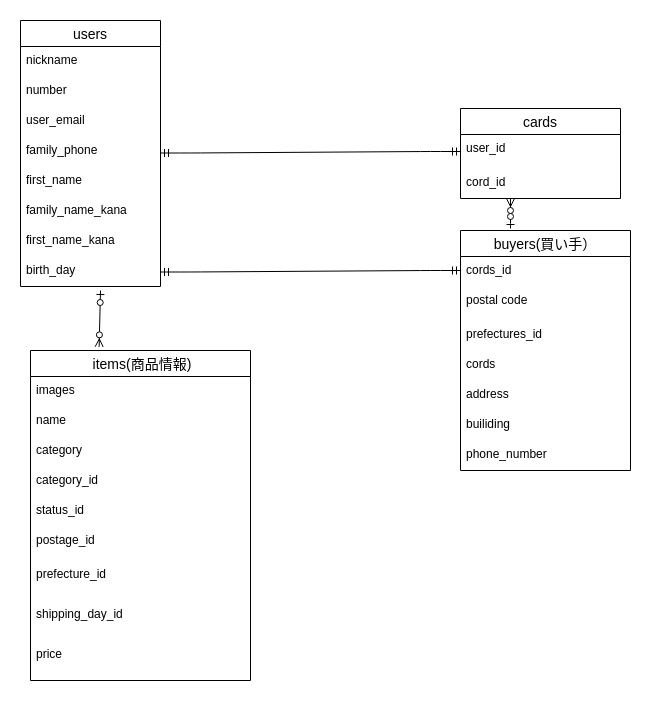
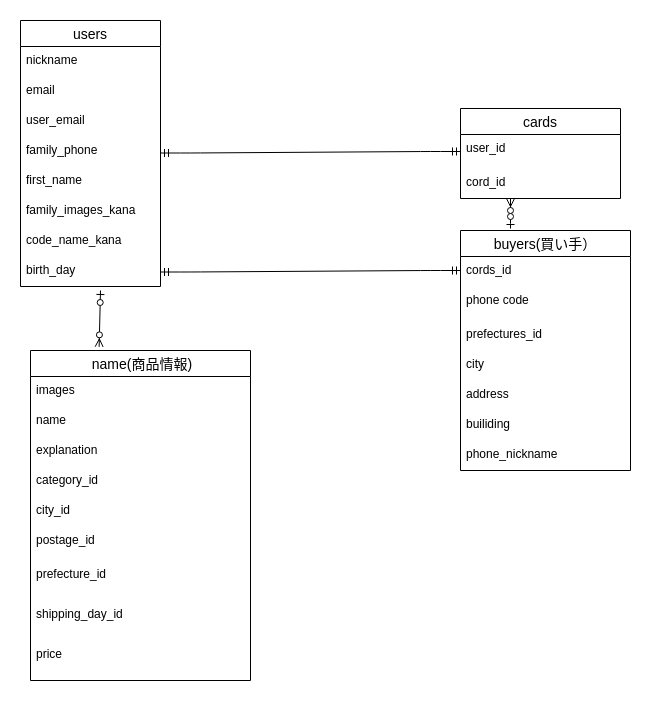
(46, 90) -> (40, 90)
(77, 210) -> (82, 210)
(75, 240) -> (73, 240)
(500, 300) -> (498, 300)
(140, 364) -> (140, 364)
(483, 364) -> (478, 364)
(63, 450) -> (70, 450)
(506, 454) -> (511, 454)
(65, 510) -> (56, 510)
